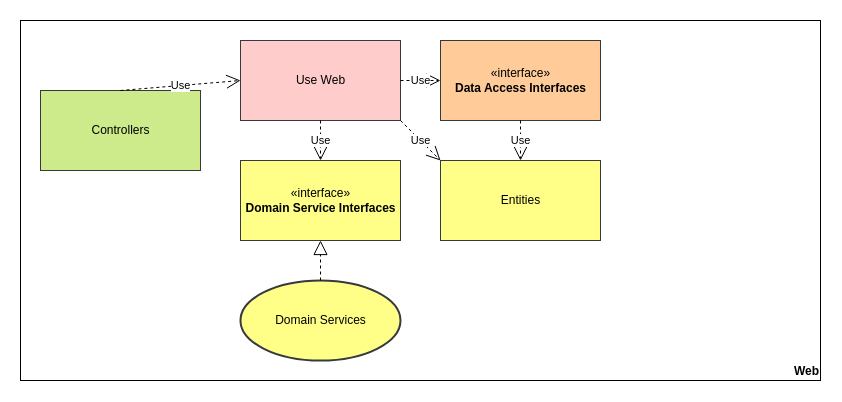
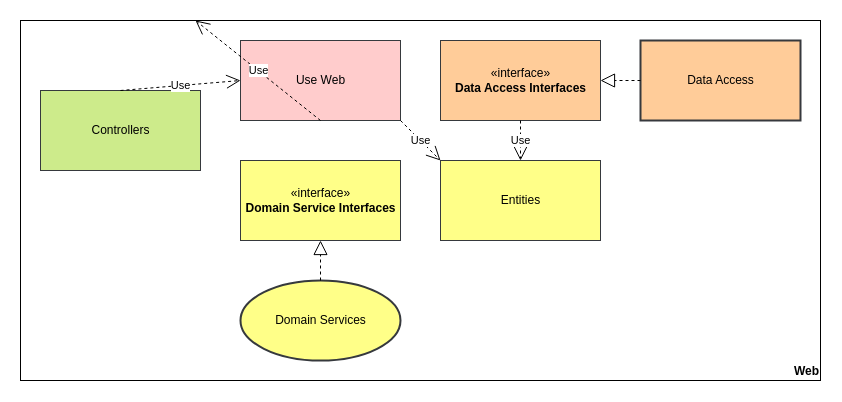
(419, 81) -> none
none -> (628, 81)
none -> (721, 81)
(321, 139) -> (259, 72)
